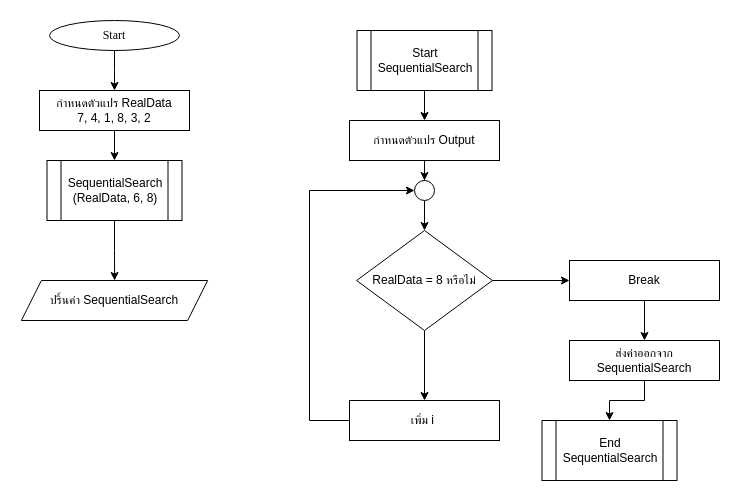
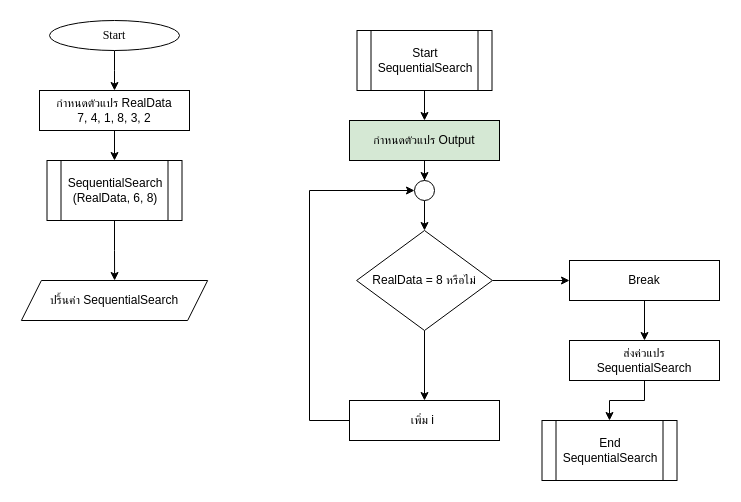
(425, 141) -> (425, 141)
(645, 361) -> (645, 361)
